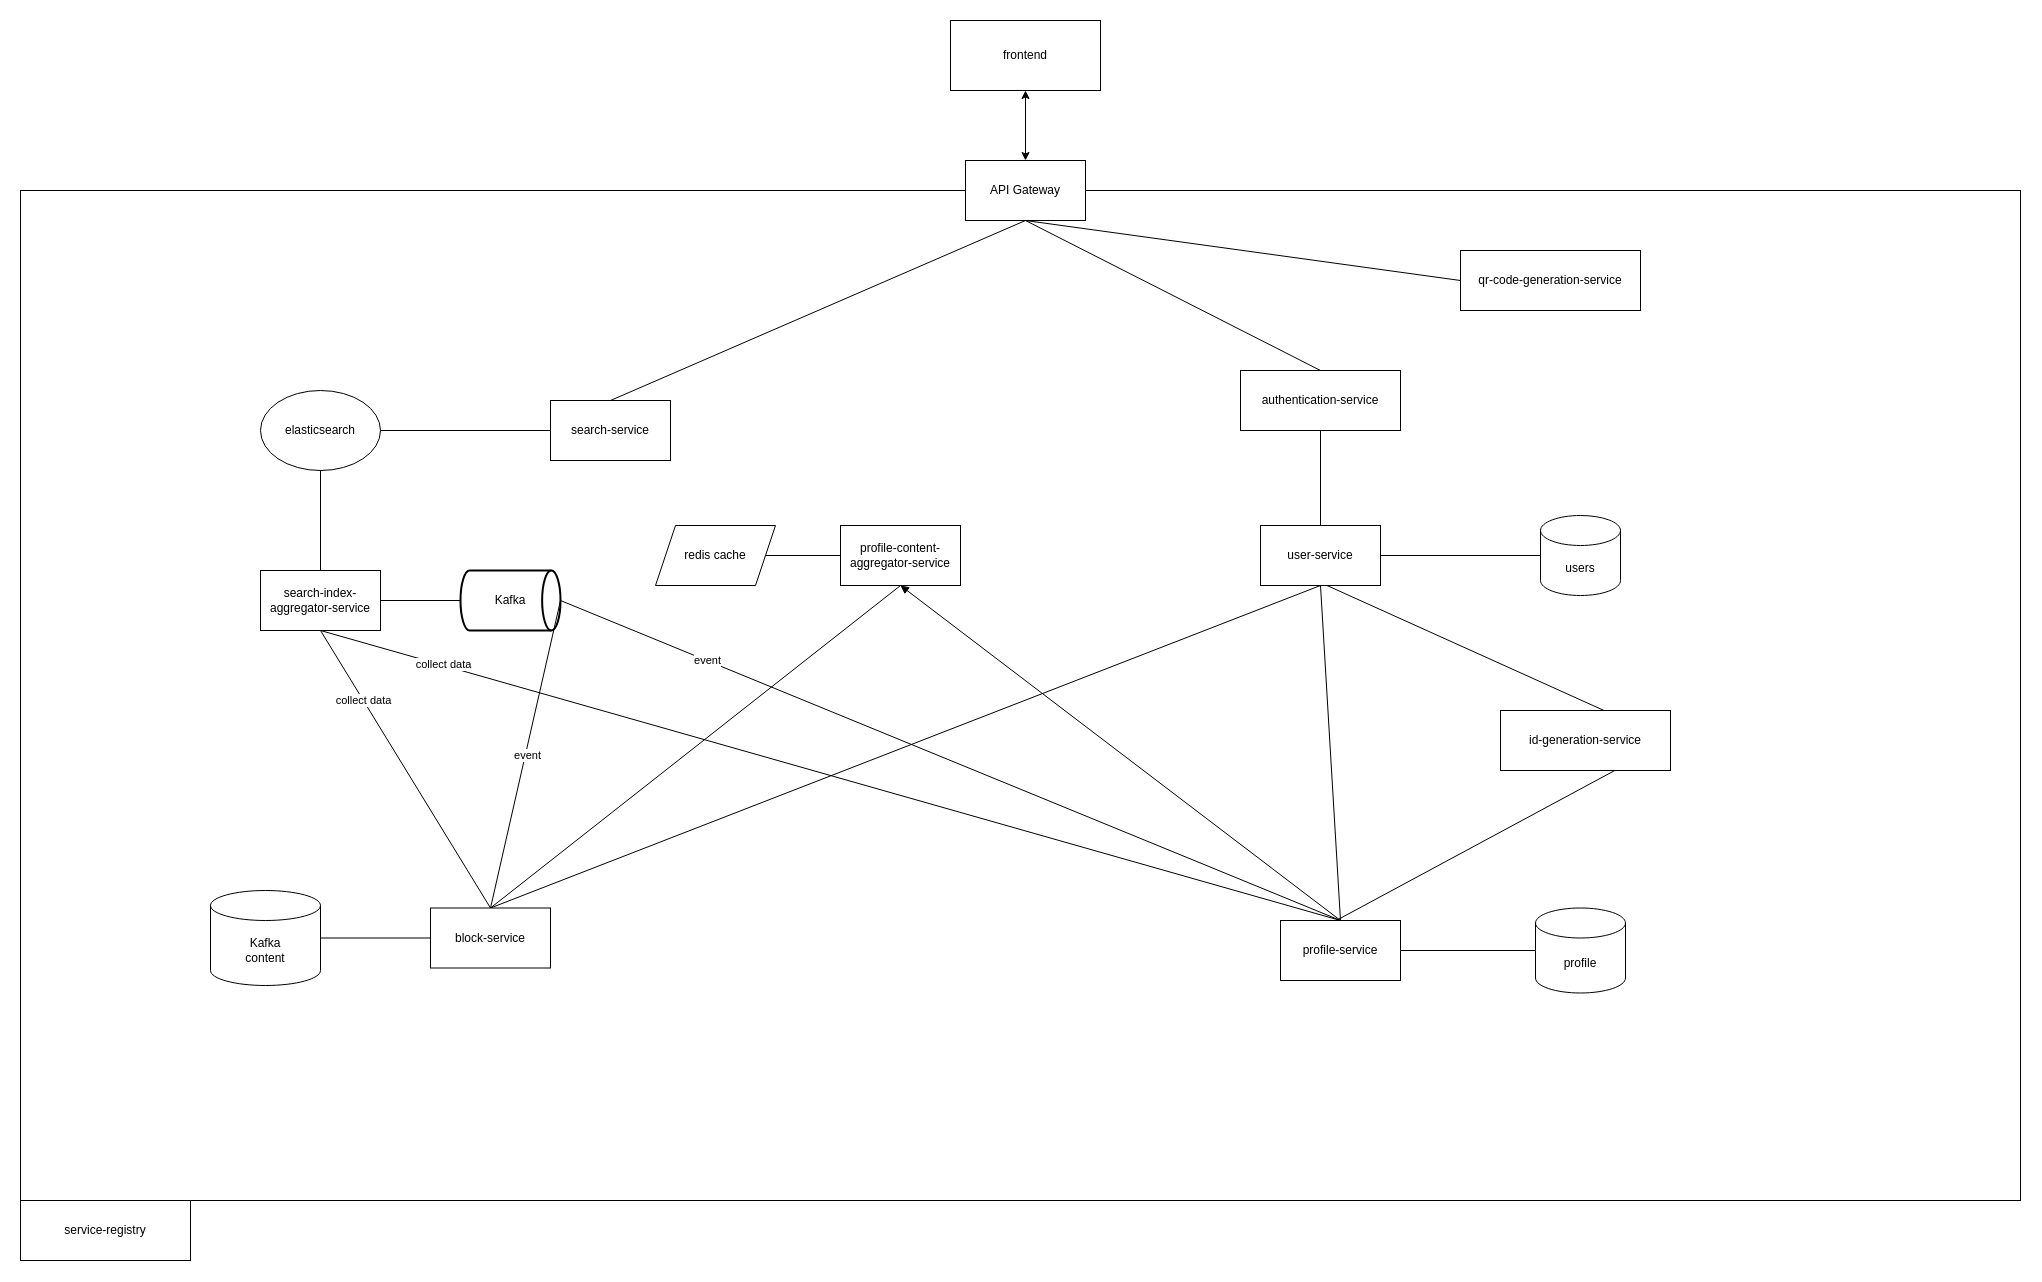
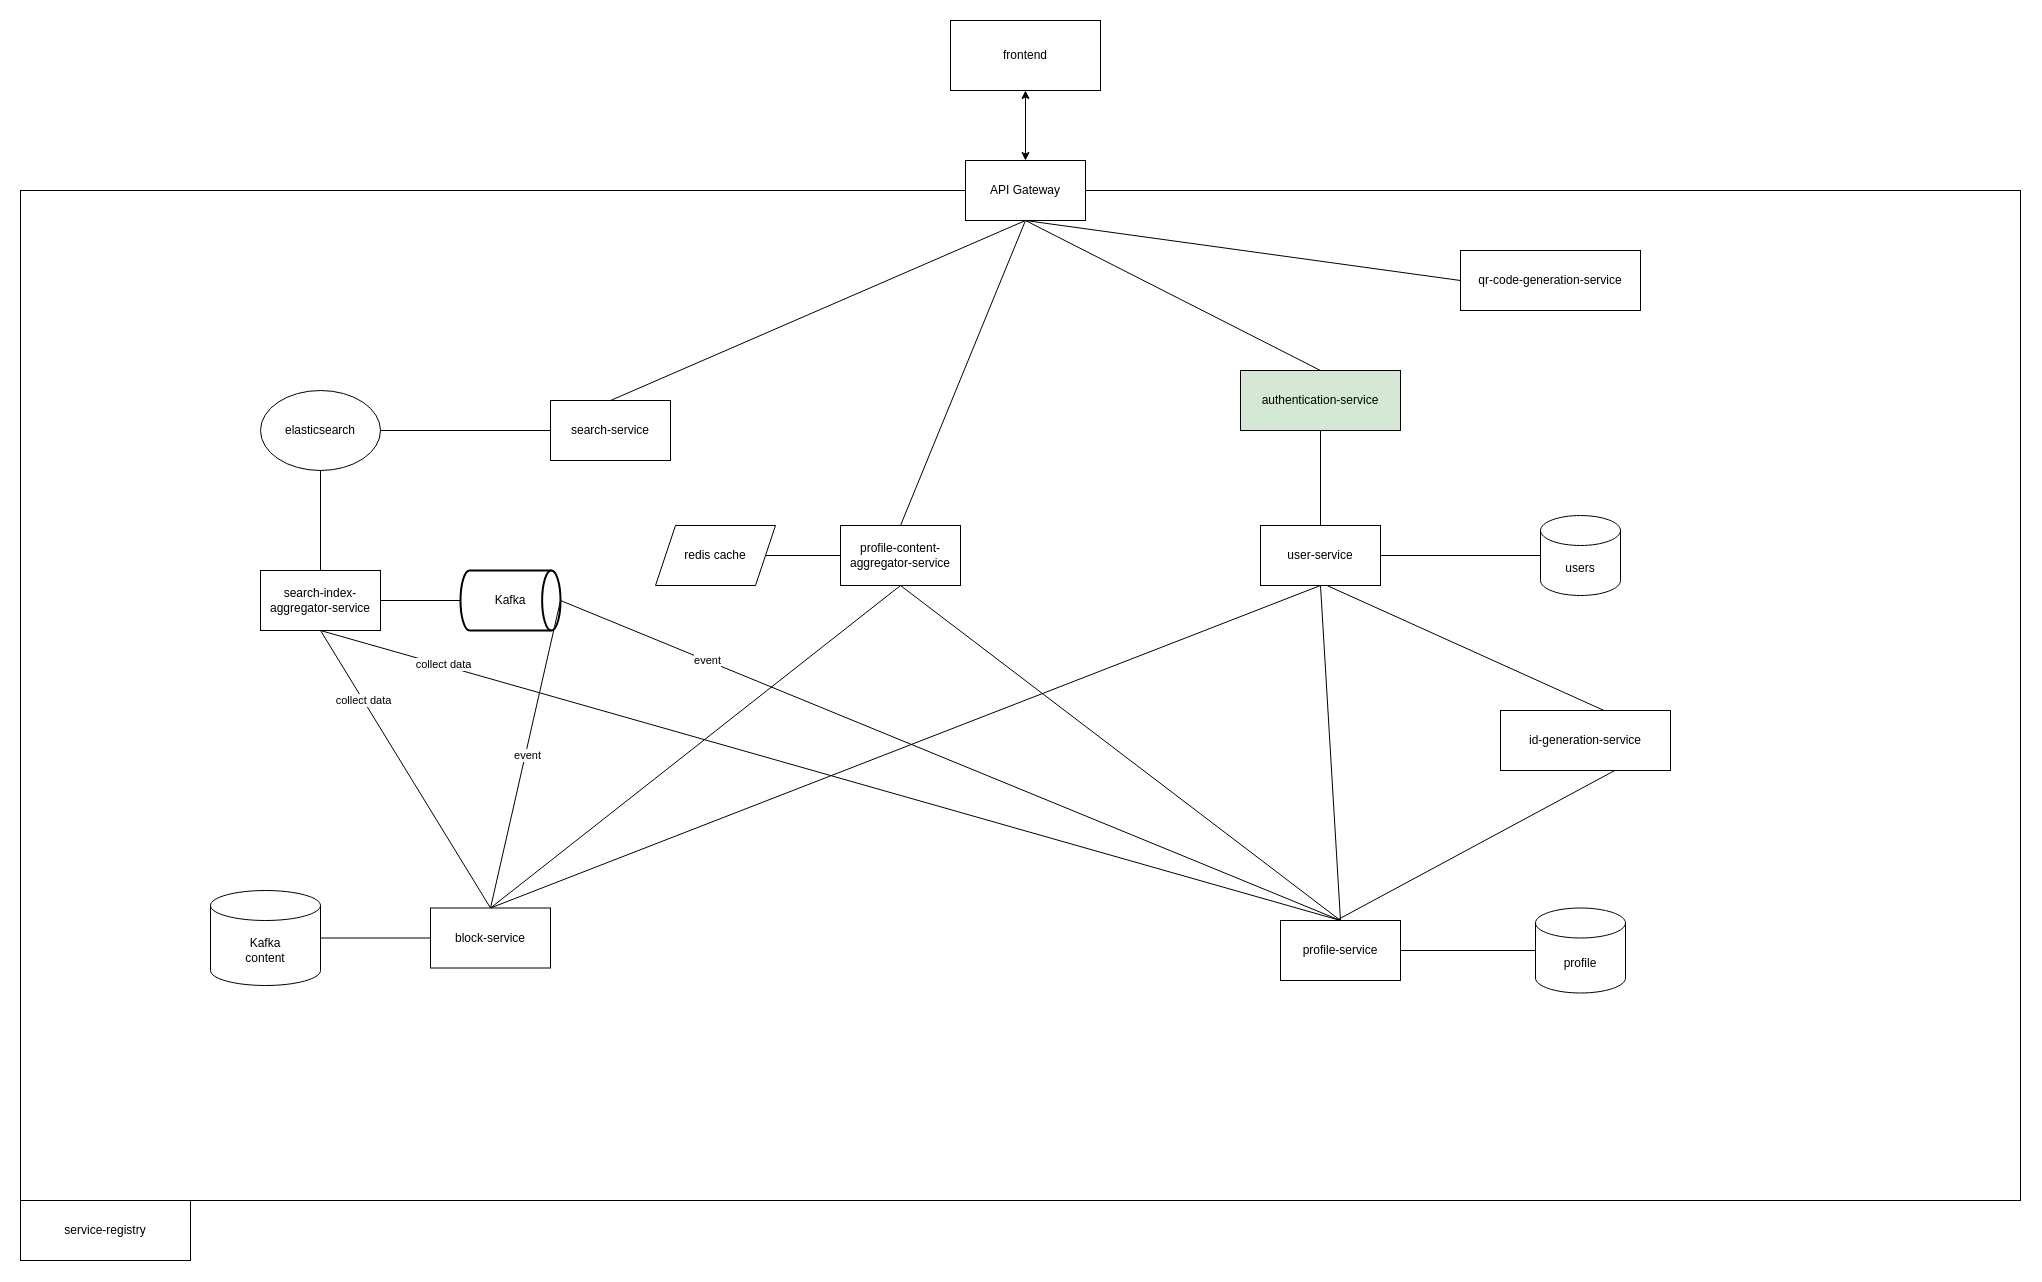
none -> (962, 374)
(1321, 401) -> (1321, 401)
(908, 591) -> (905, 589)
